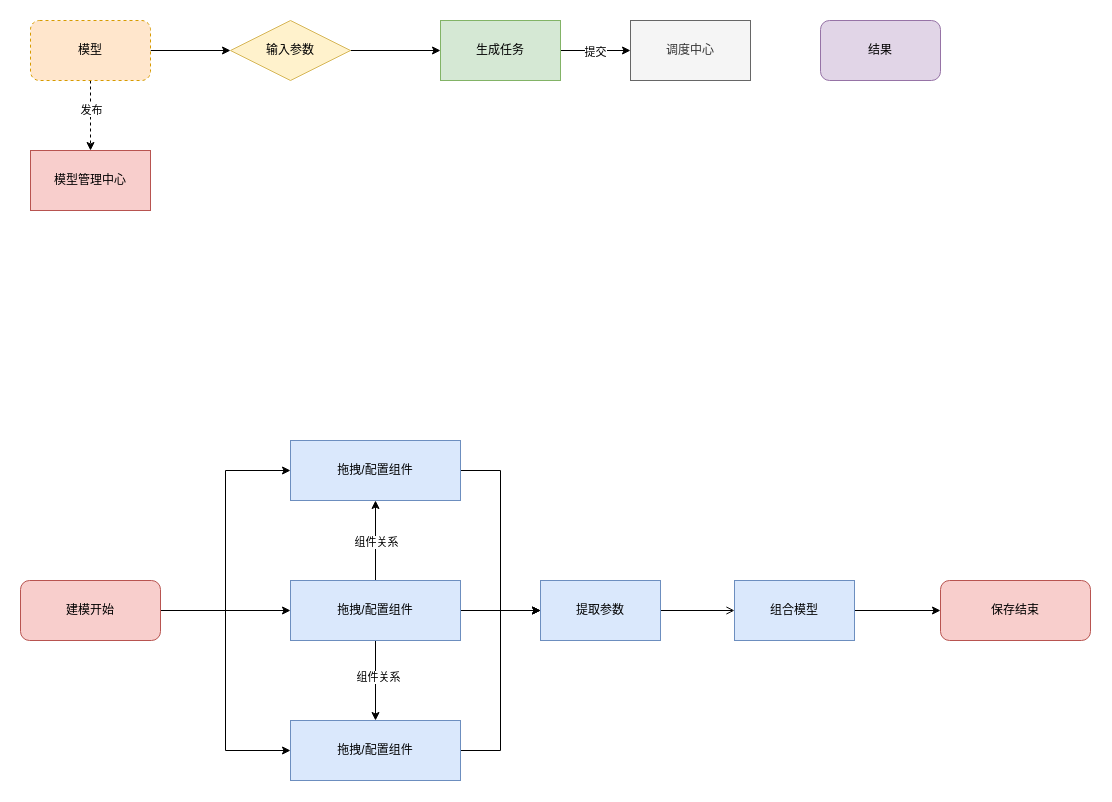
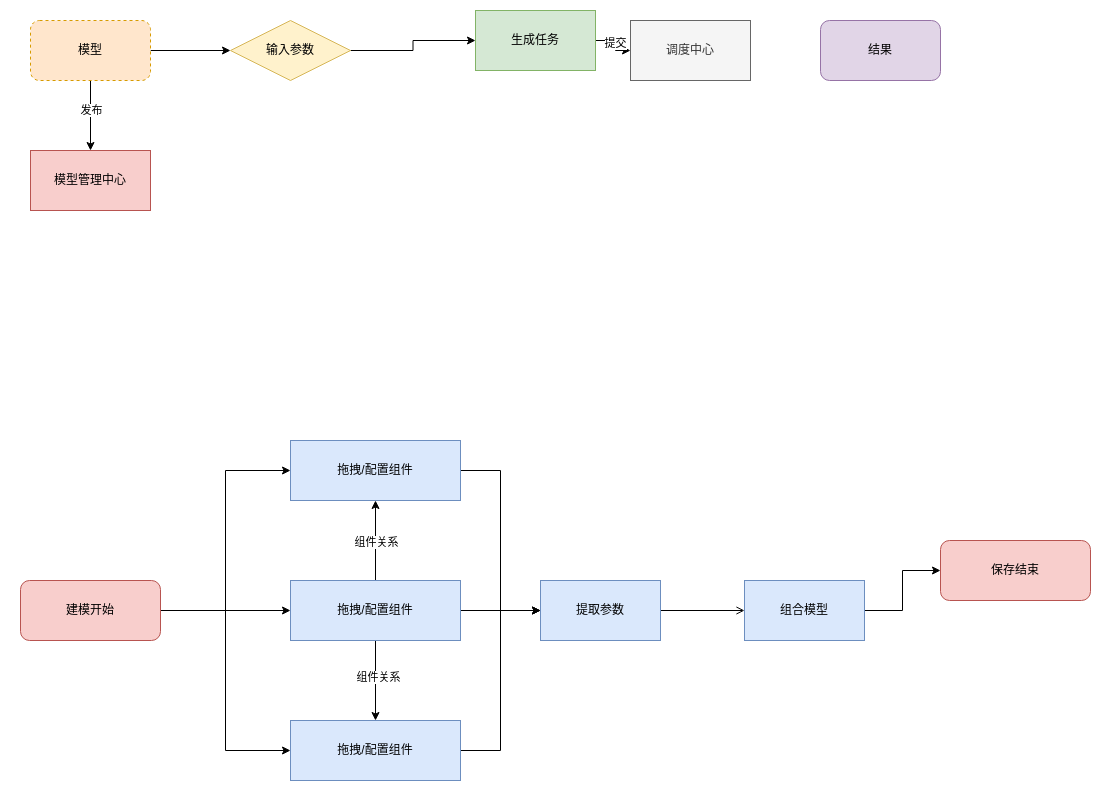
(501, 51) -> (536, 41)
(91, 129) -> (91, 129)
(795, 611) -> (805, 611)
(1016, 611) -> (1016, 571)
